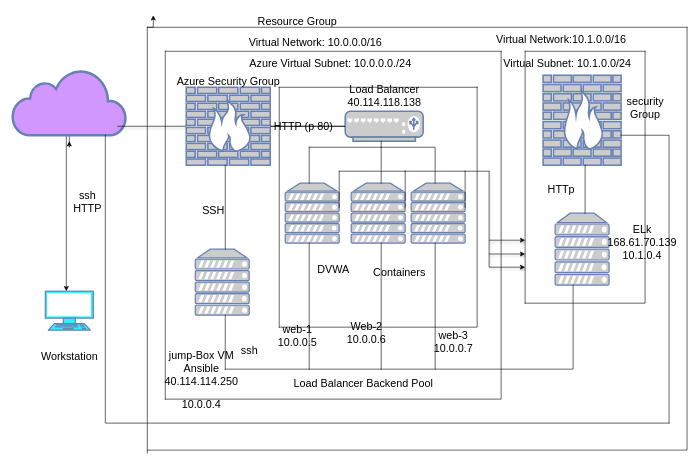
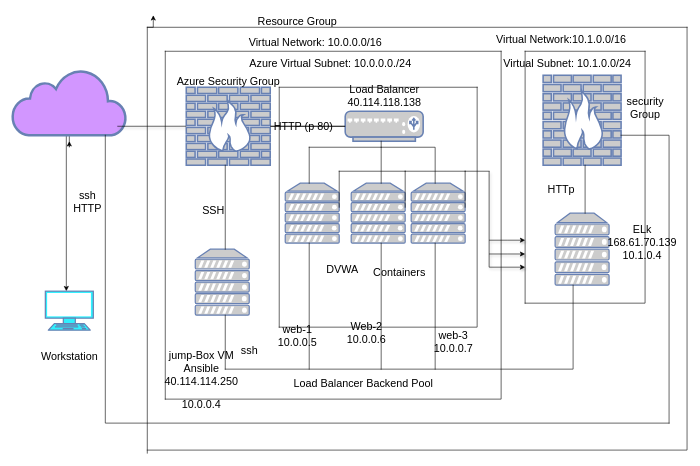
(333, 270) -> (342, 270)
